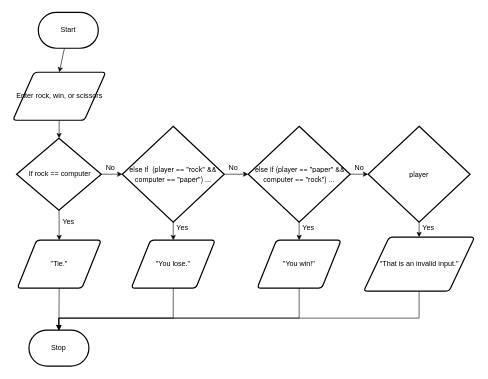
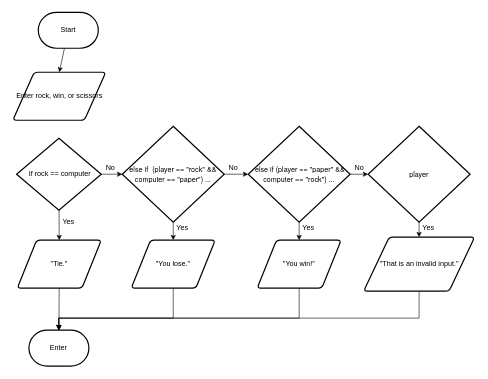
(59, 132) -> none
(59, 348) -> (59, 348)
